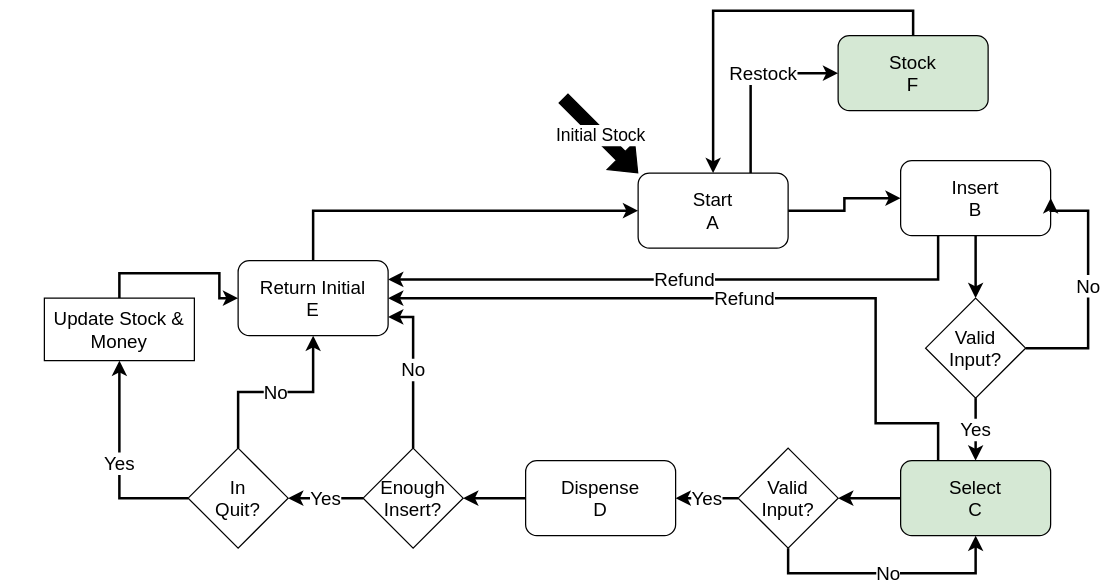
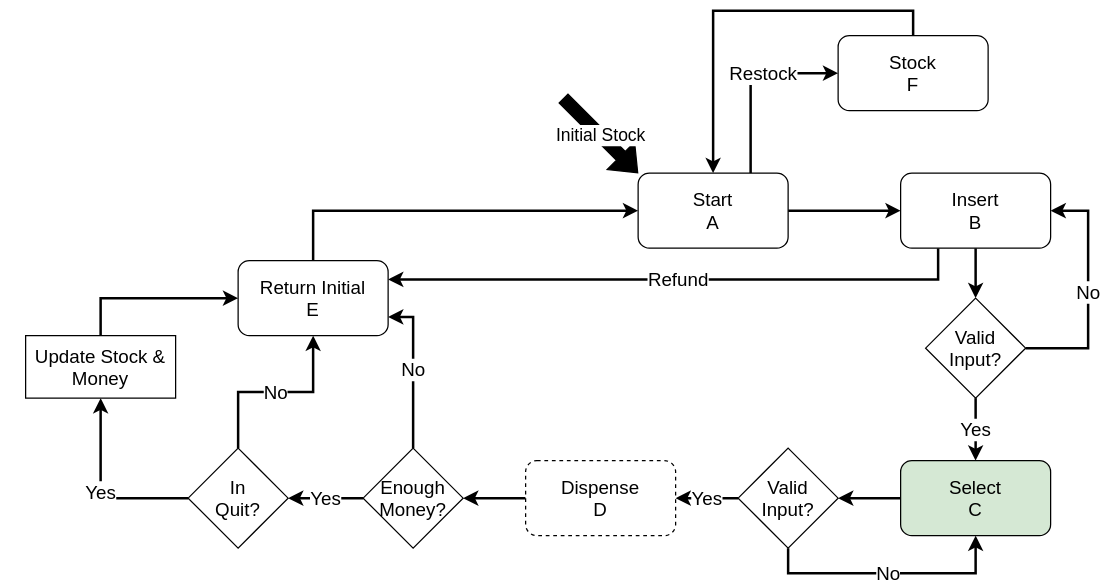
(913, 73) -> (913, 73)
(976, 198) -> (976, 211)
(750, 298) -> none
(119, 329) -> (101, 367)
(413, 498) -> (413, 498)
(601, 498) -> (601, 498)
